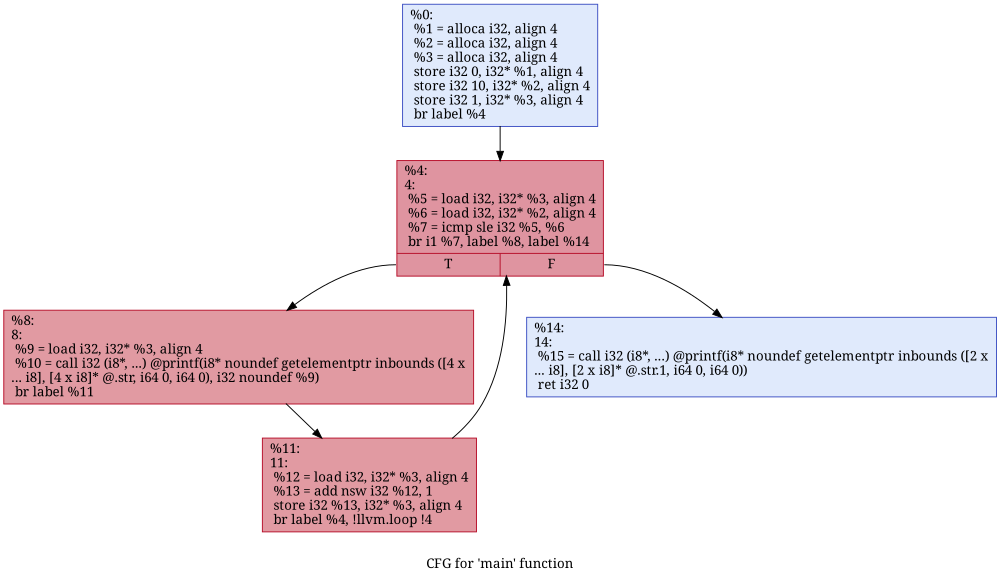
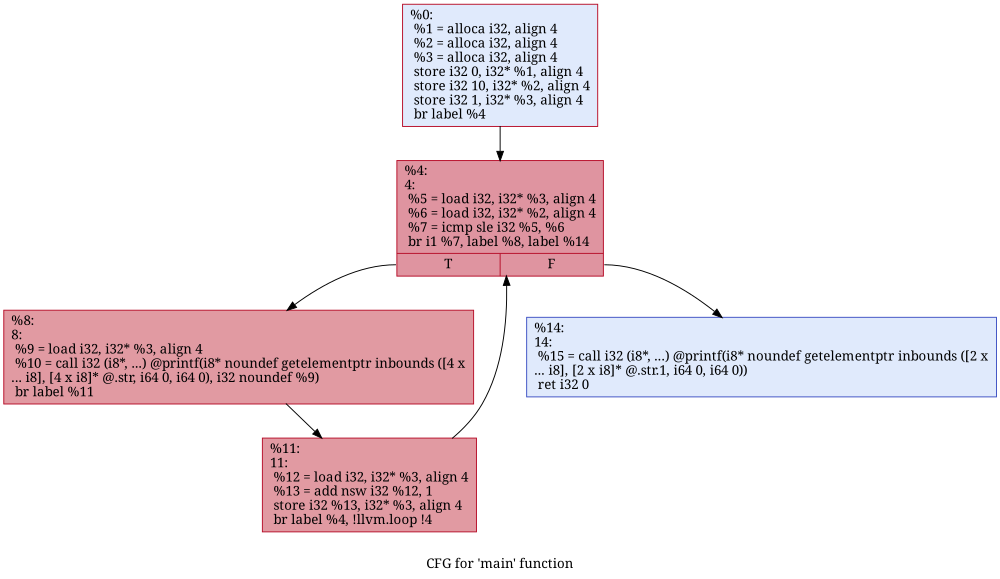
(500, 65) -> (500, 65)
